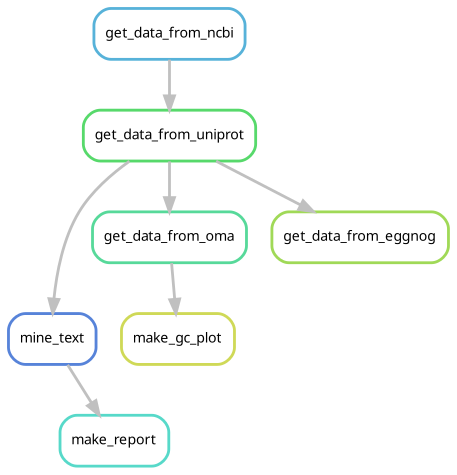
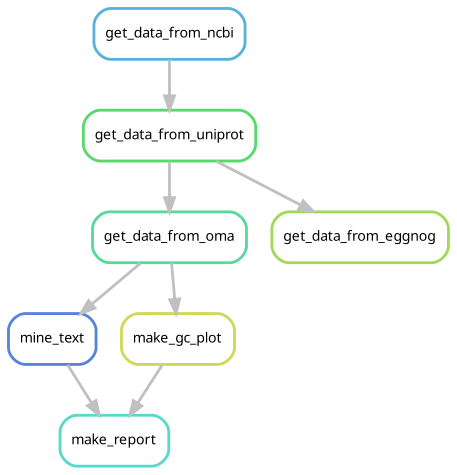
(74, 220) -> (116, 284)
none -> (150, 384)
